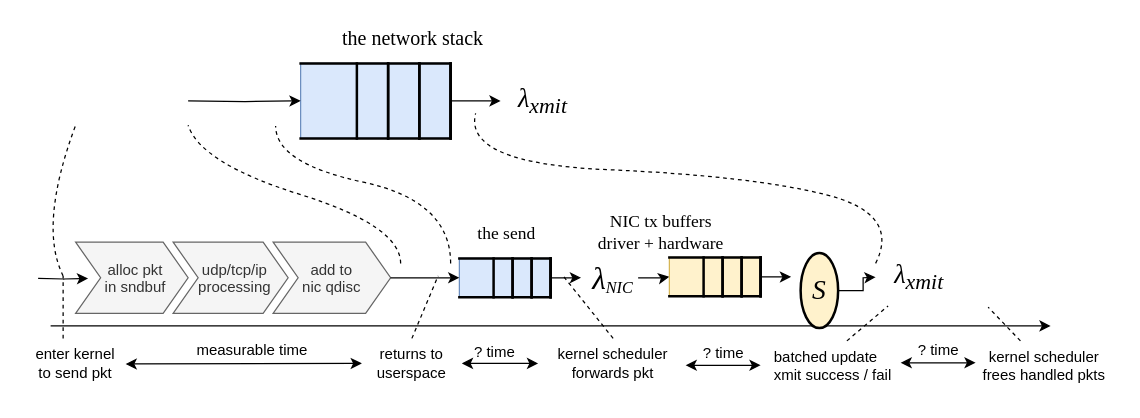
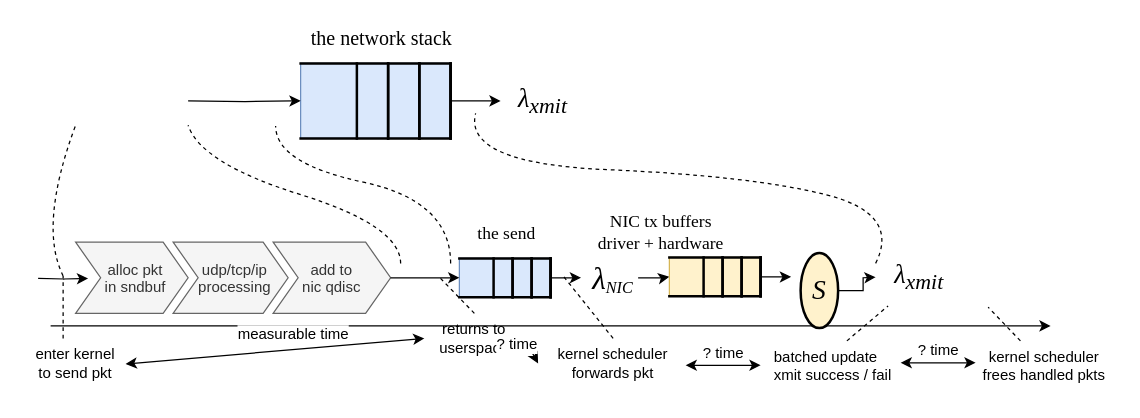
(413, 38) -> (382, 38)
(412, 363) -> (474, 338)
